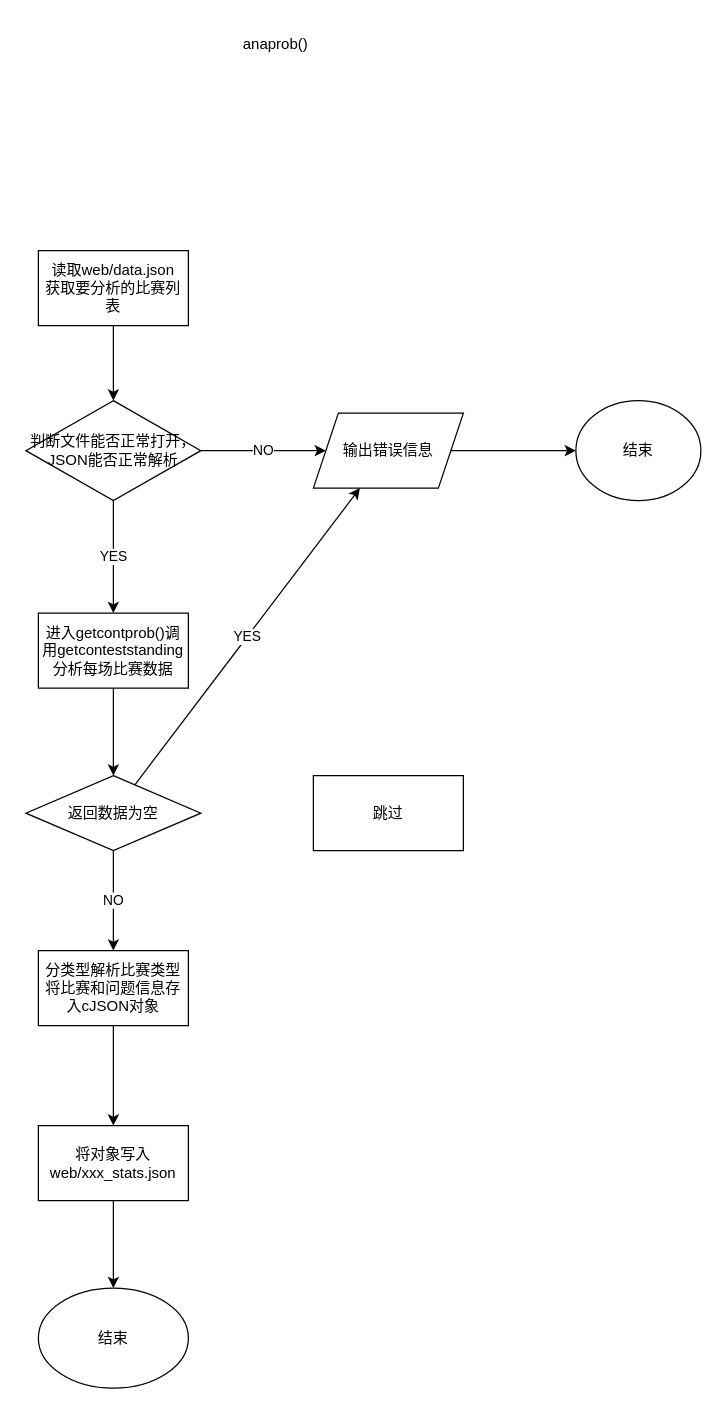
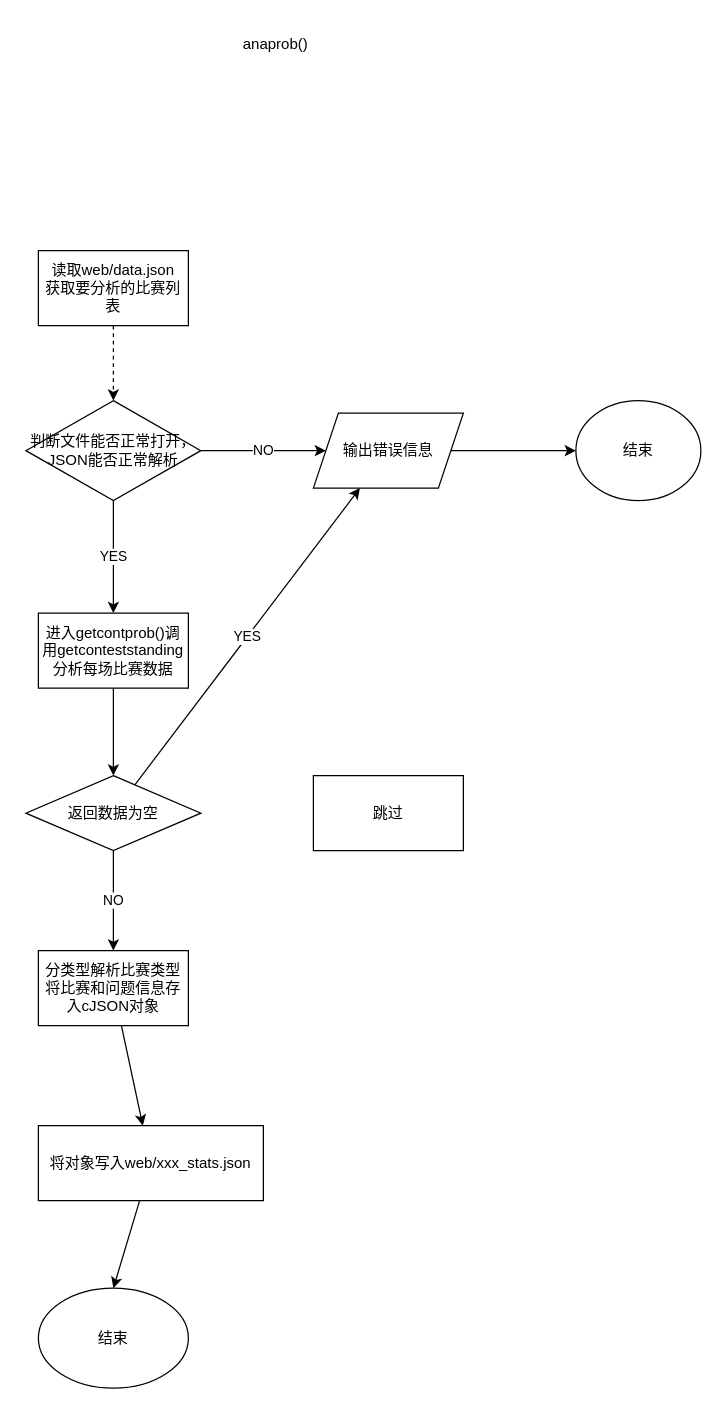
(113, 360) -> (113, 360)
(113, 1163) -> (151, 1163)
